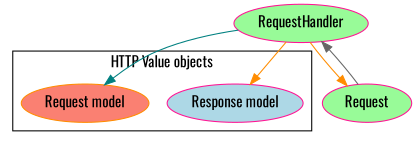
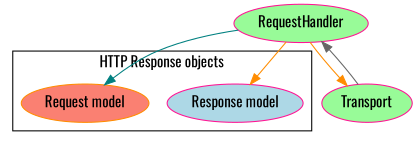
(162, 63) -> (162, 63)
(367, 103) -> (367, 103)
